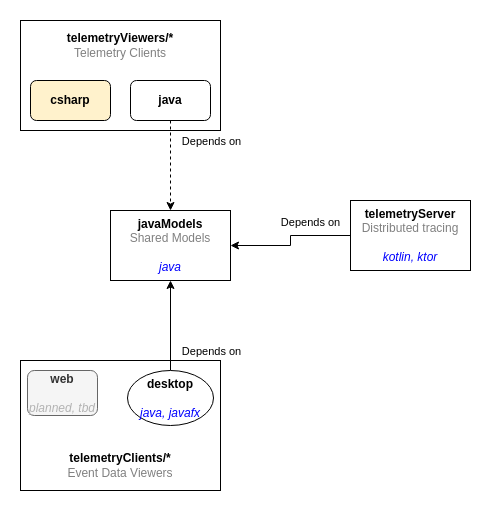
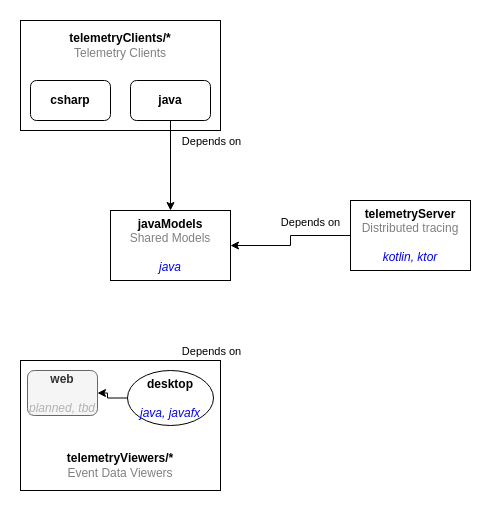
(121, 46) -> (121, 46)
(71, 101) -> (71, 101)
(171, 163) -> (171, 163)
(171, 329) -> (114, 398)
(121, 466) -> (121, 466)
